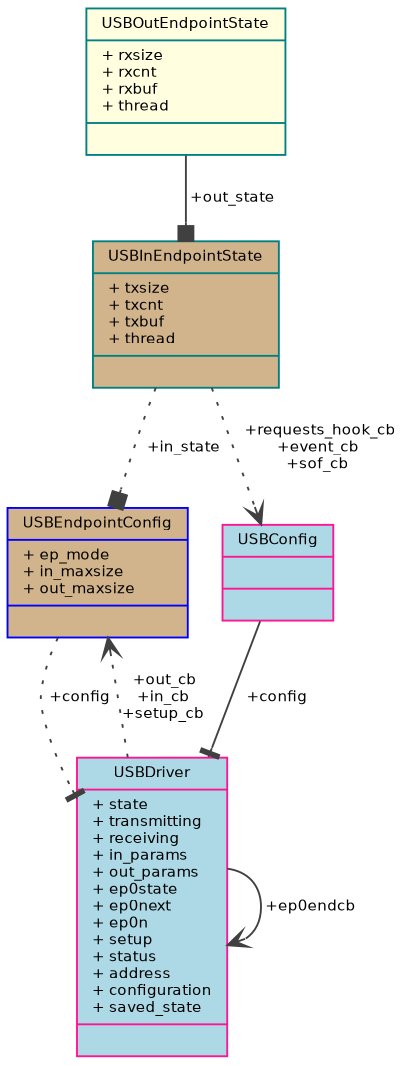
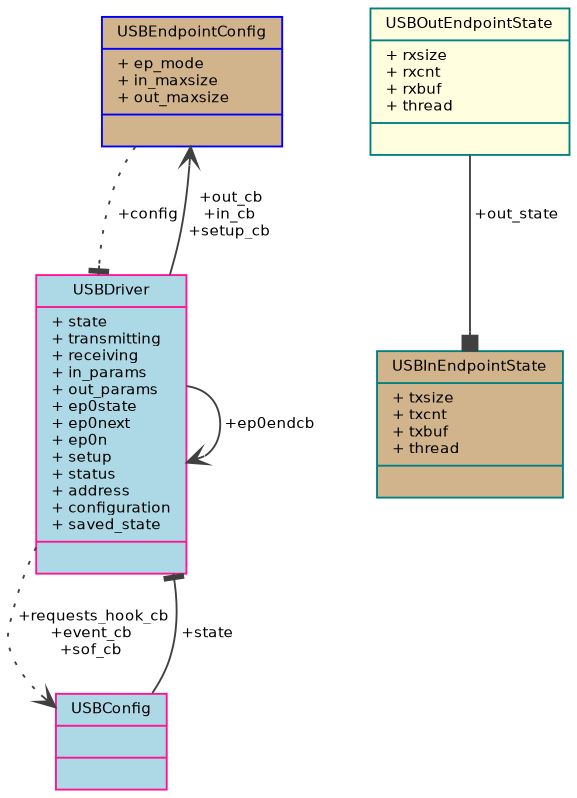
(137, 438) -> none
(233, 447) -> (10, 624)
(275, 698) -> (206, 634)
(119, 707) -> (183, 221)
